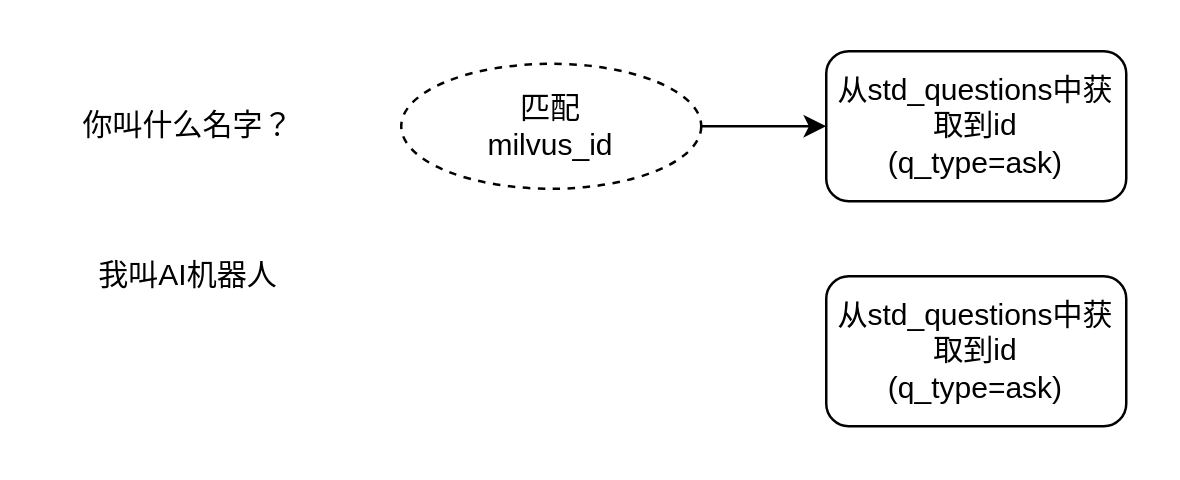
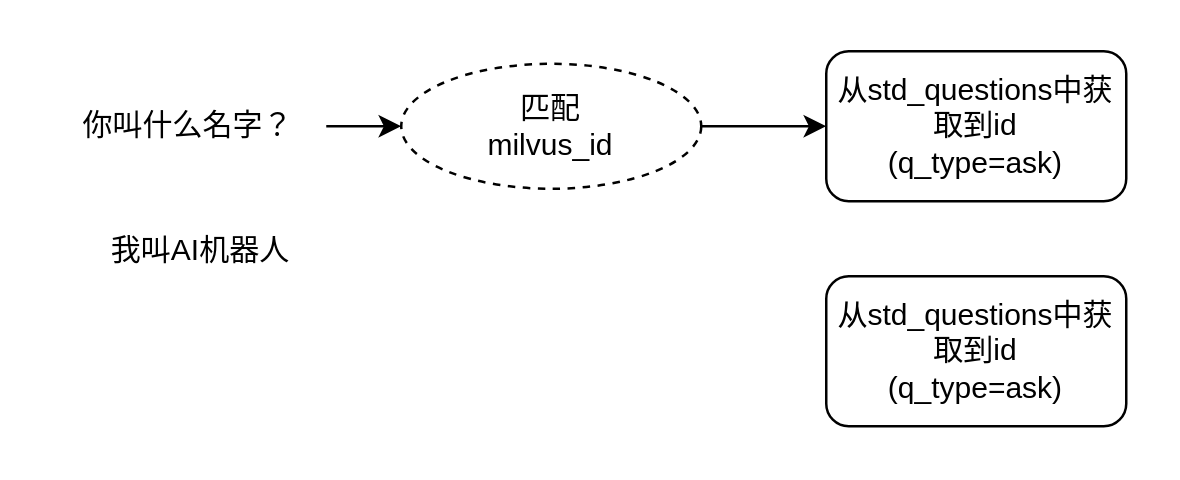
none -> (355, 126)
(189, 276) -> (201, 251)
